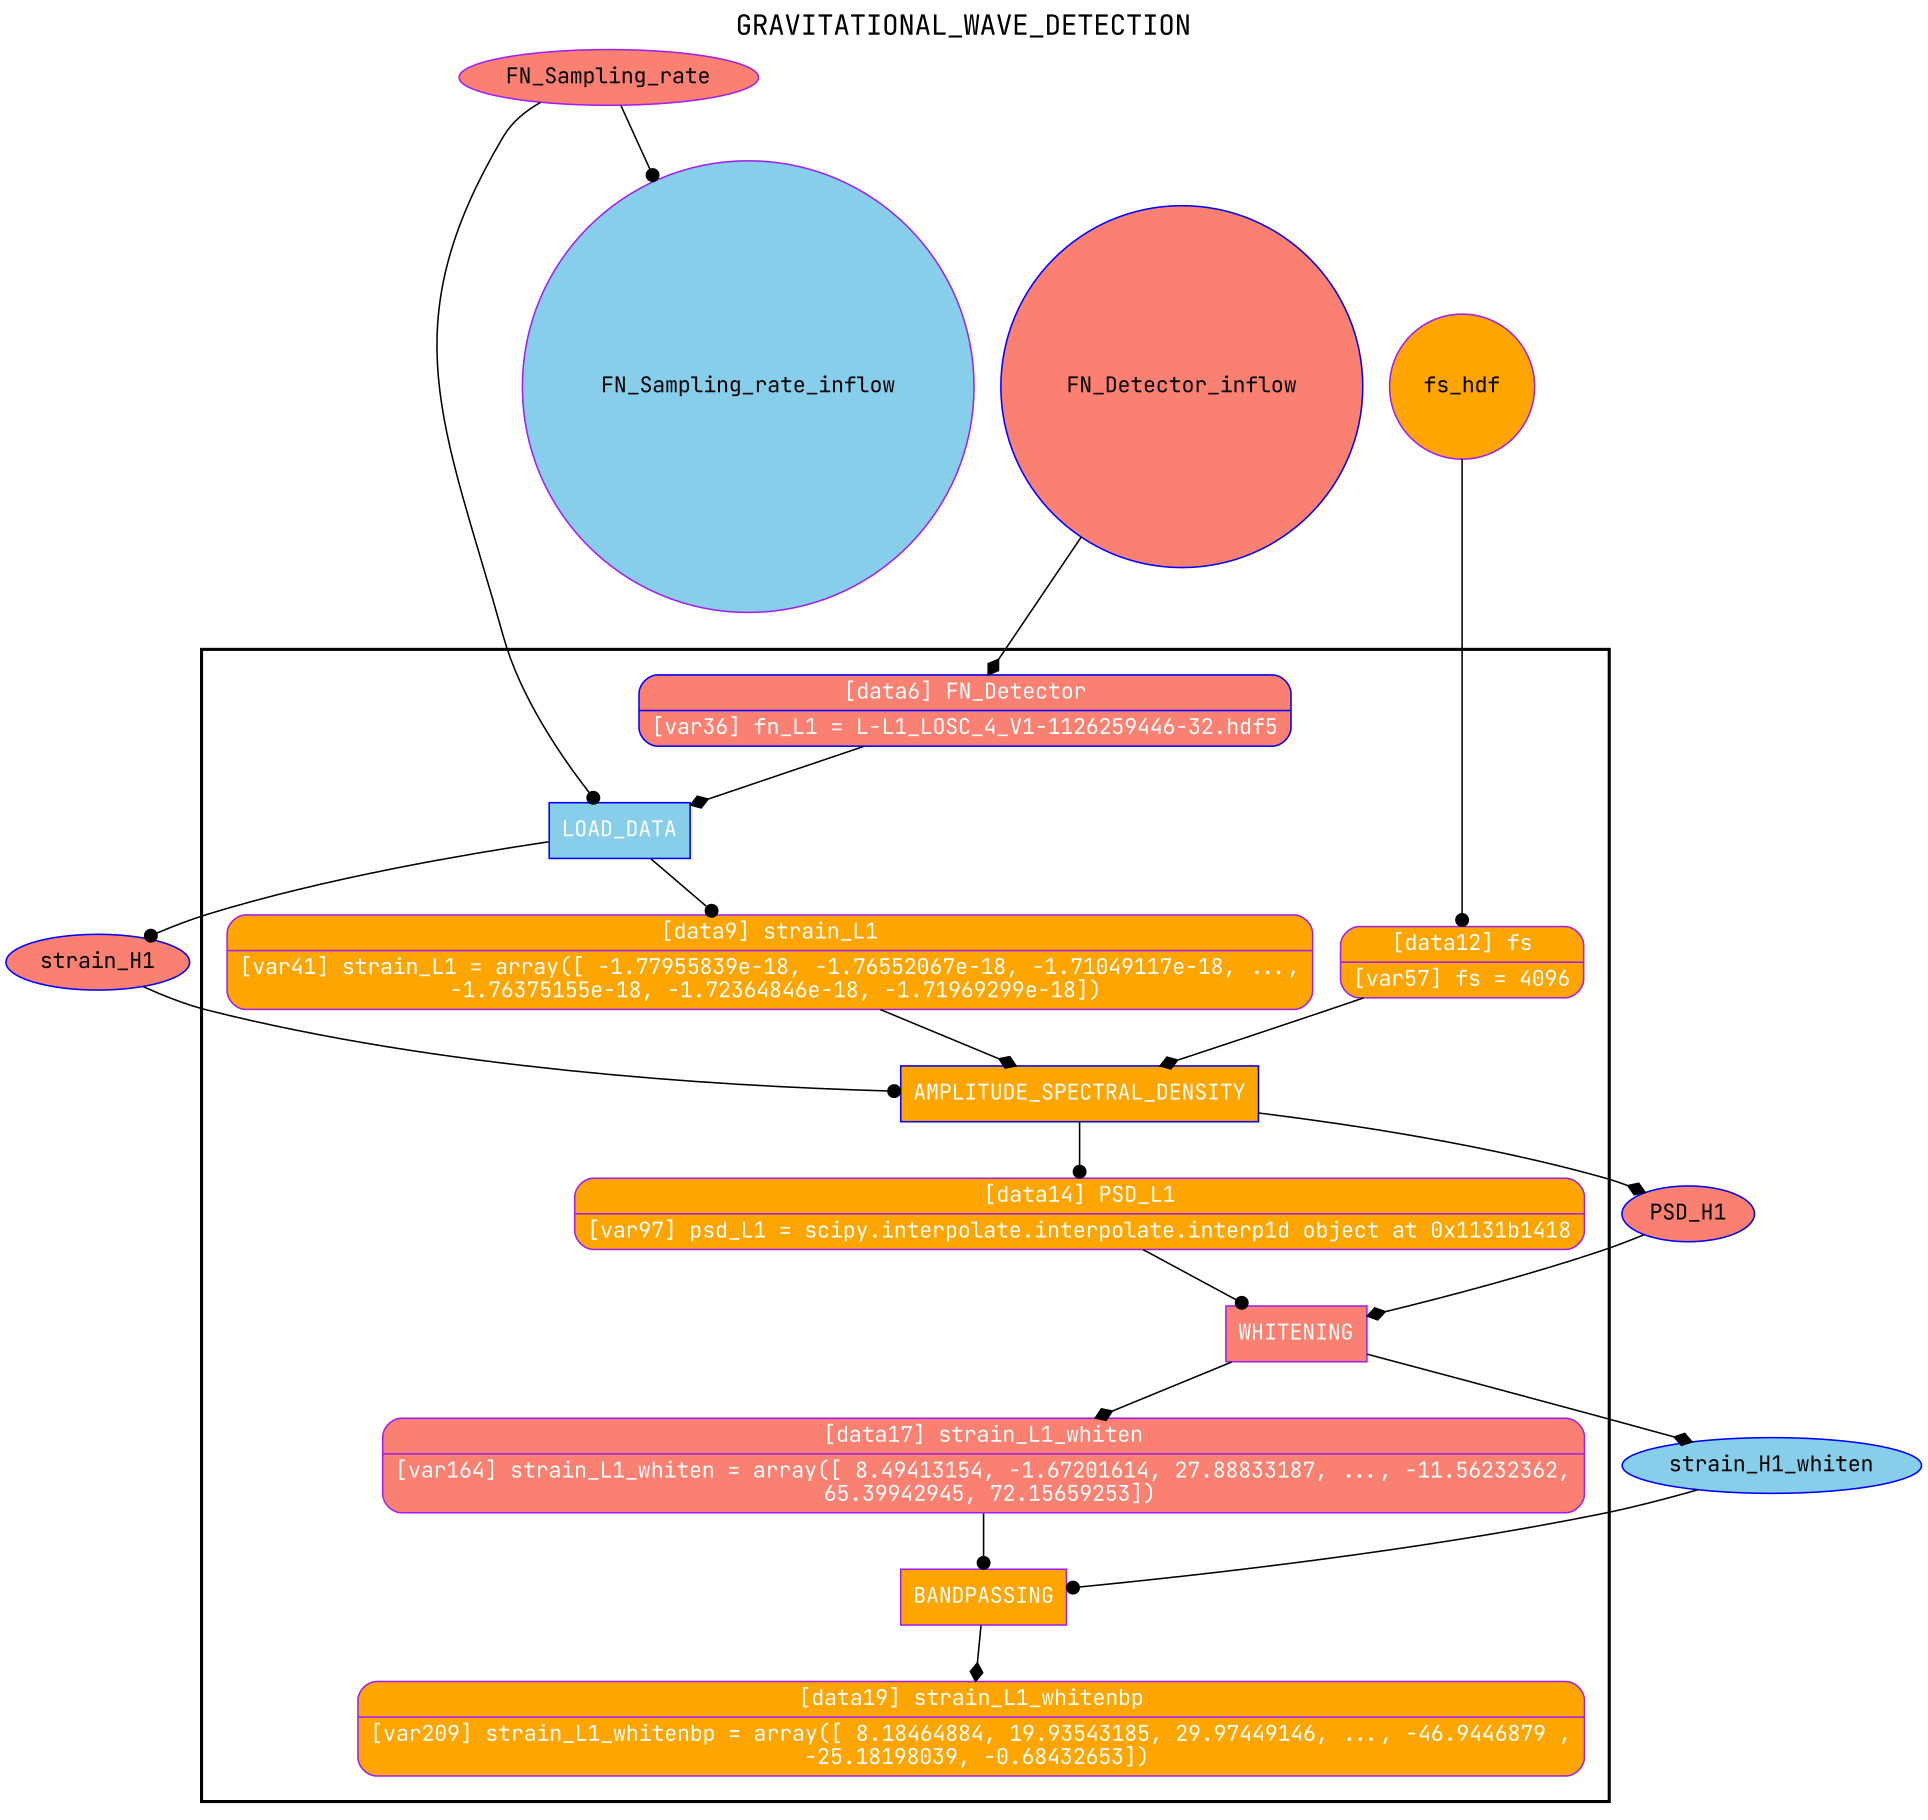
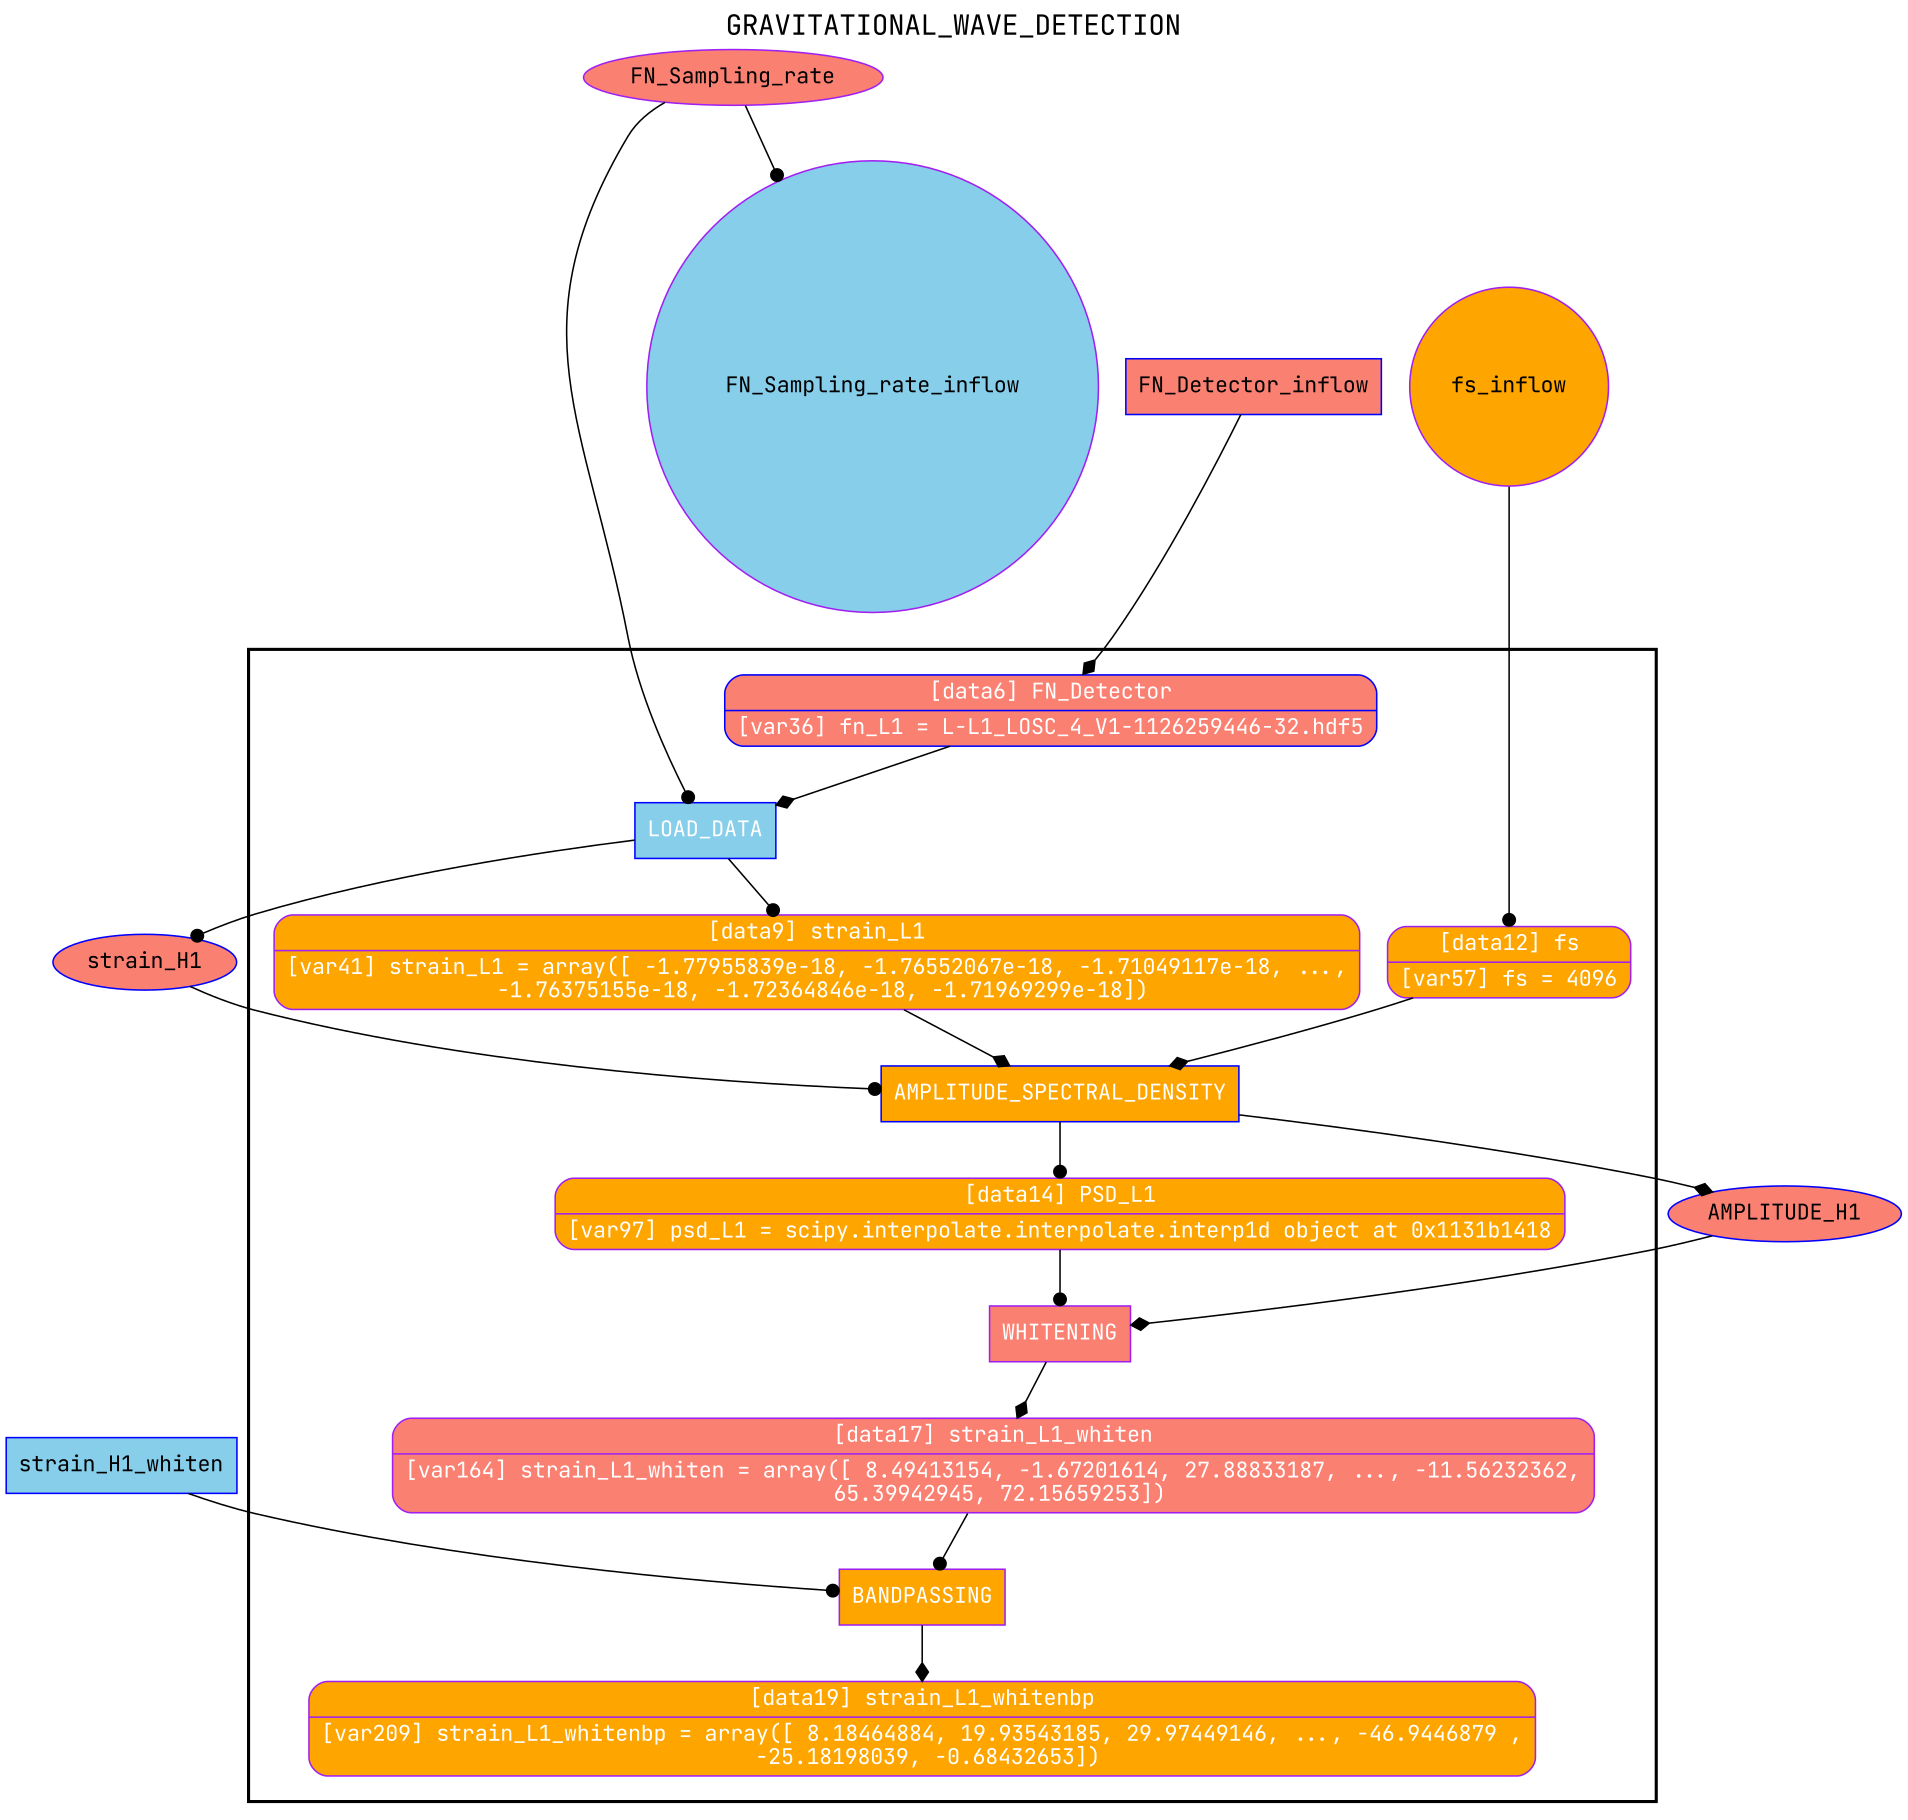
(1182, 387) -> (1254, 387)
(1462, 387) -> (1509, 387)
(1688, 1214) -> (1785, 1214)
(1520, 1395) -> none
(1772, 1465) -> (122, 1465)
